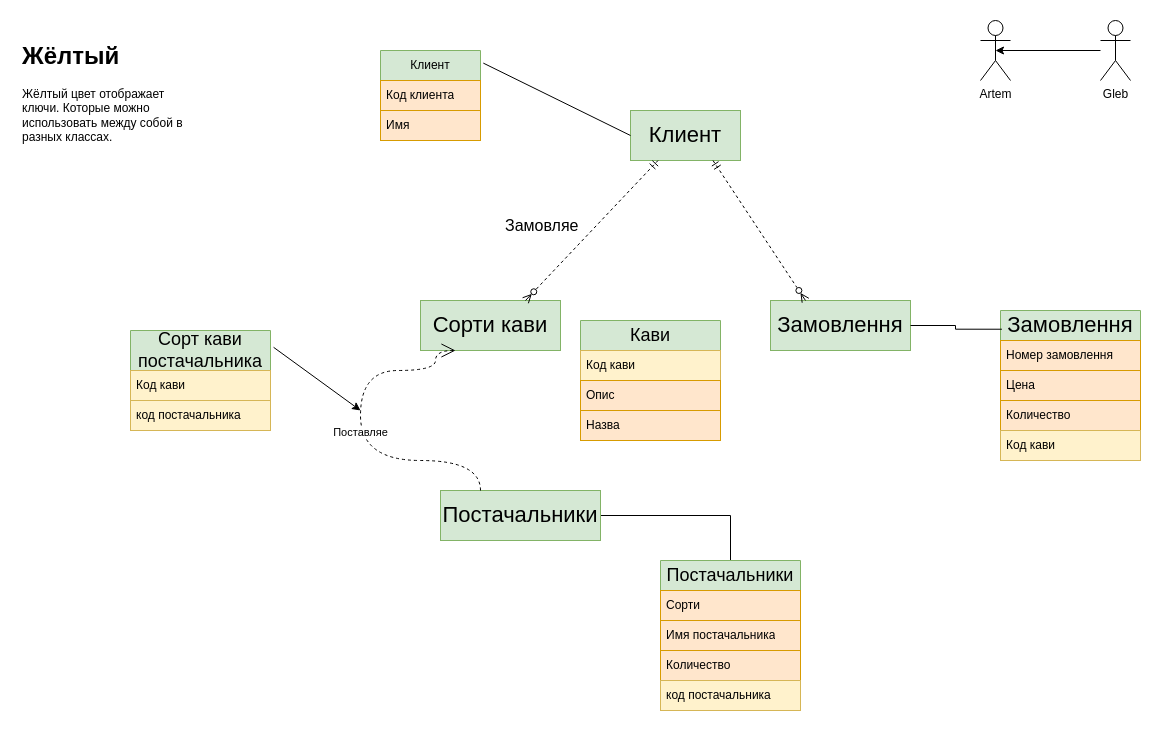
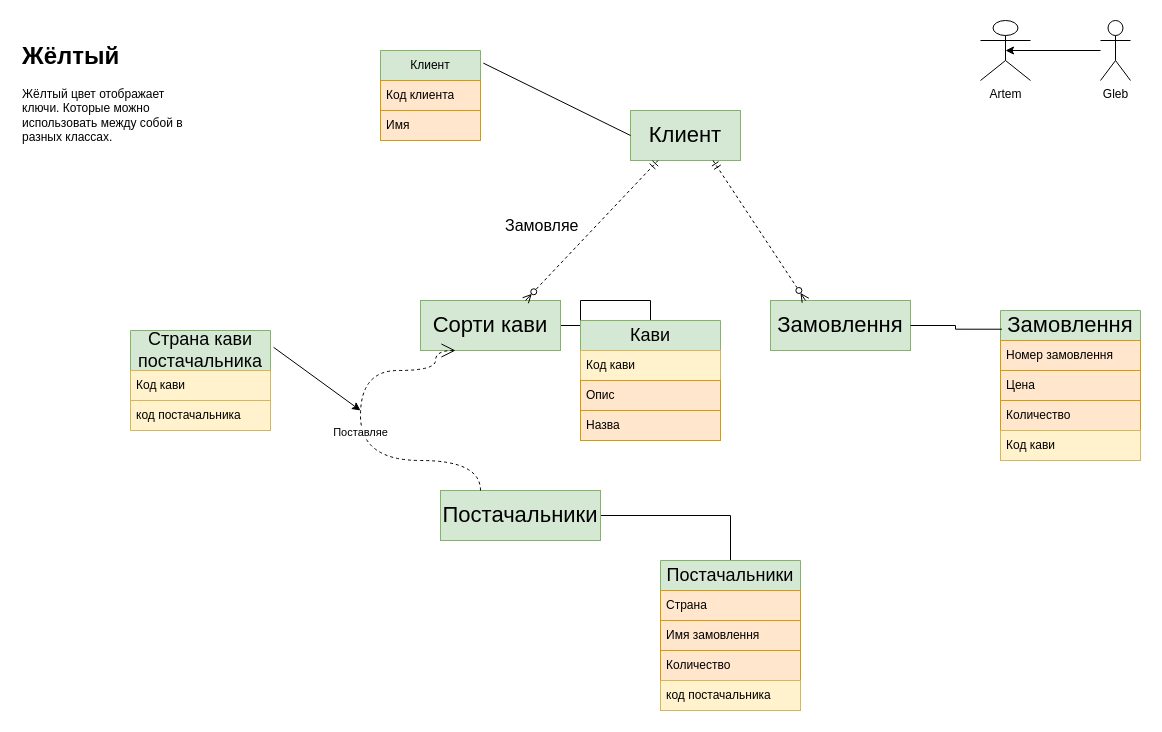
(996, 51) -> (1006, 51)
none -> (603, 301)
(201, 351) -> (201, 351)
(683, 606) -> (687, 606)
(722, 636) -> (712, 636)
